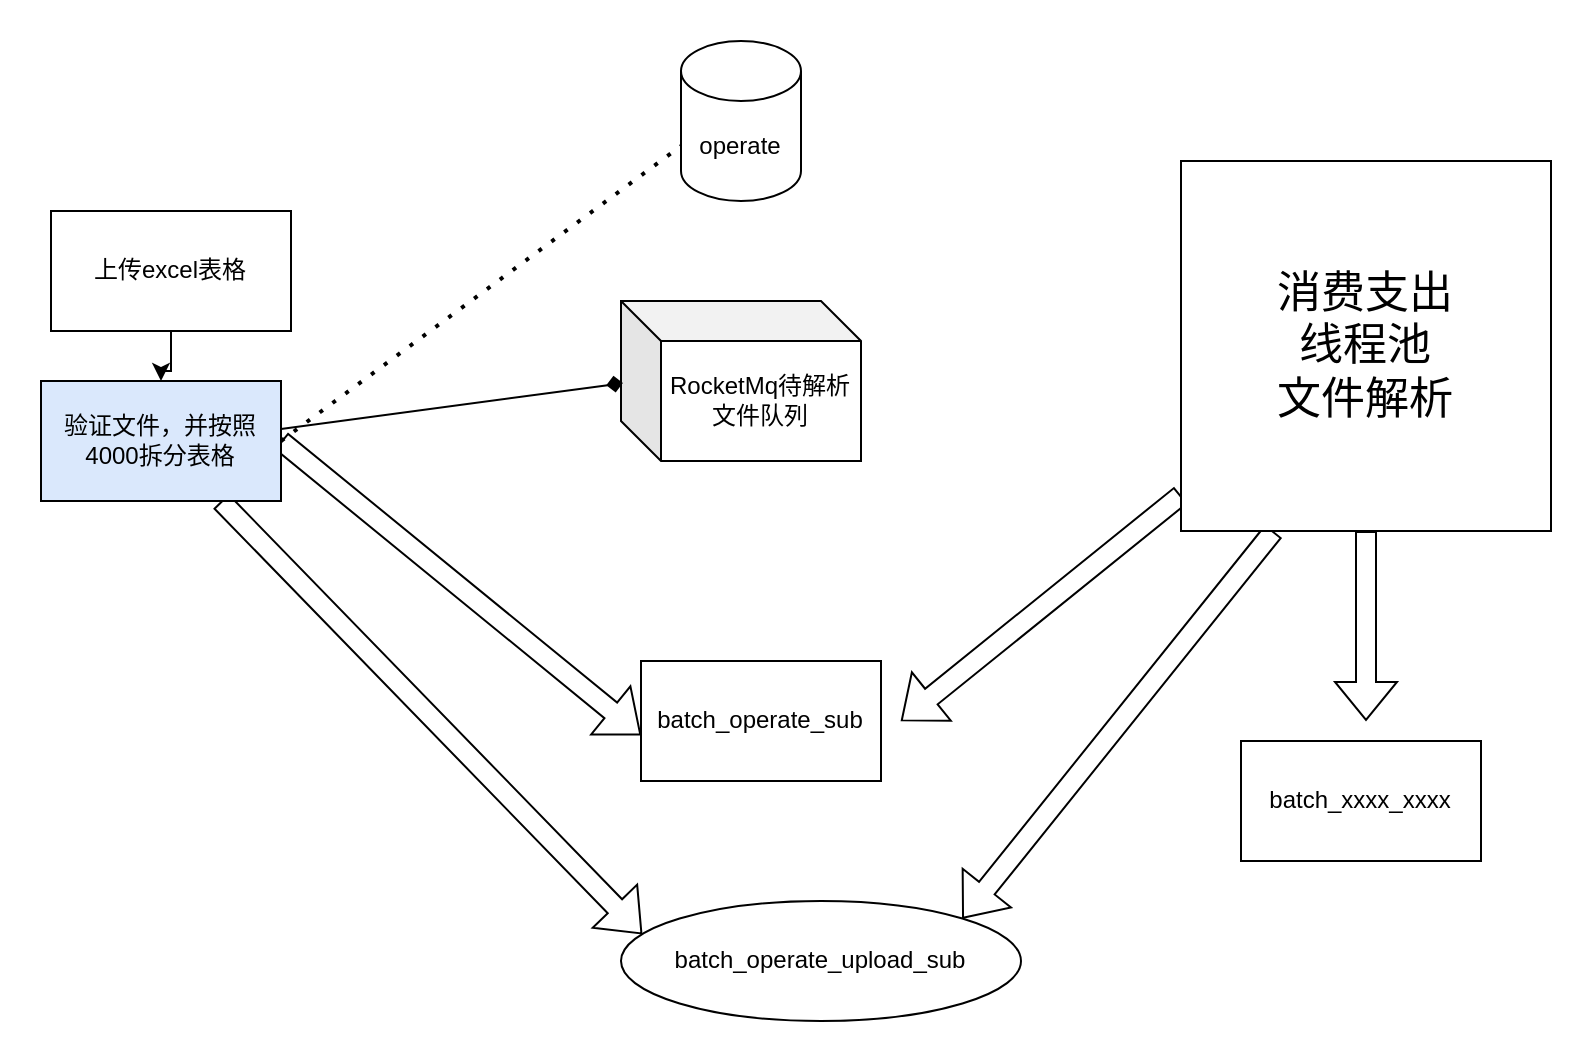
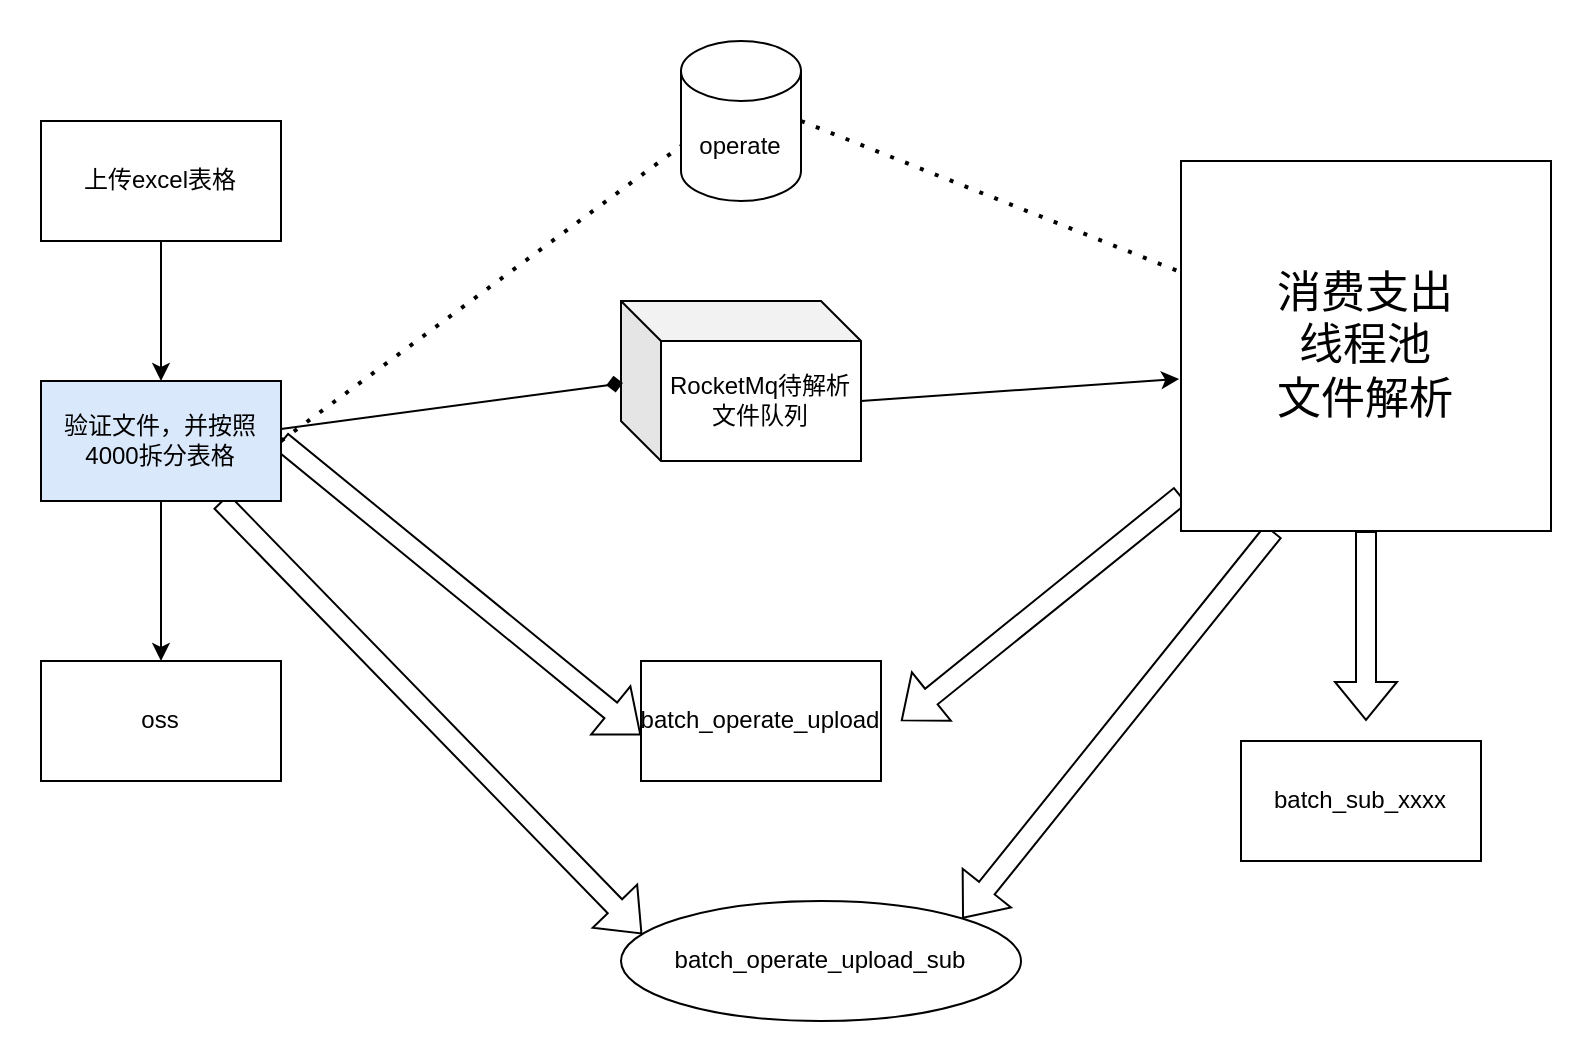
none -> (951, 181)
(171, 271) -> (161, 181)
none -> (1014, 390)
none -> (161, 574)
none -> (161, 721)
(761, 721) -> (761, 721)
(1361, 801) -> (1361, 801)
